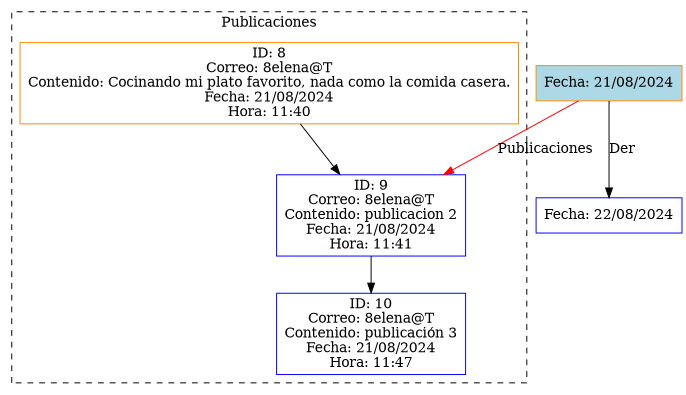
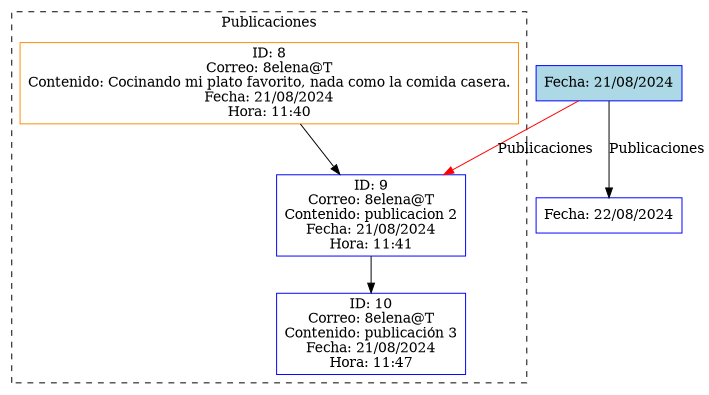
(609, 83) -> (609, 83)
(622, 149) -> (657, 149)
